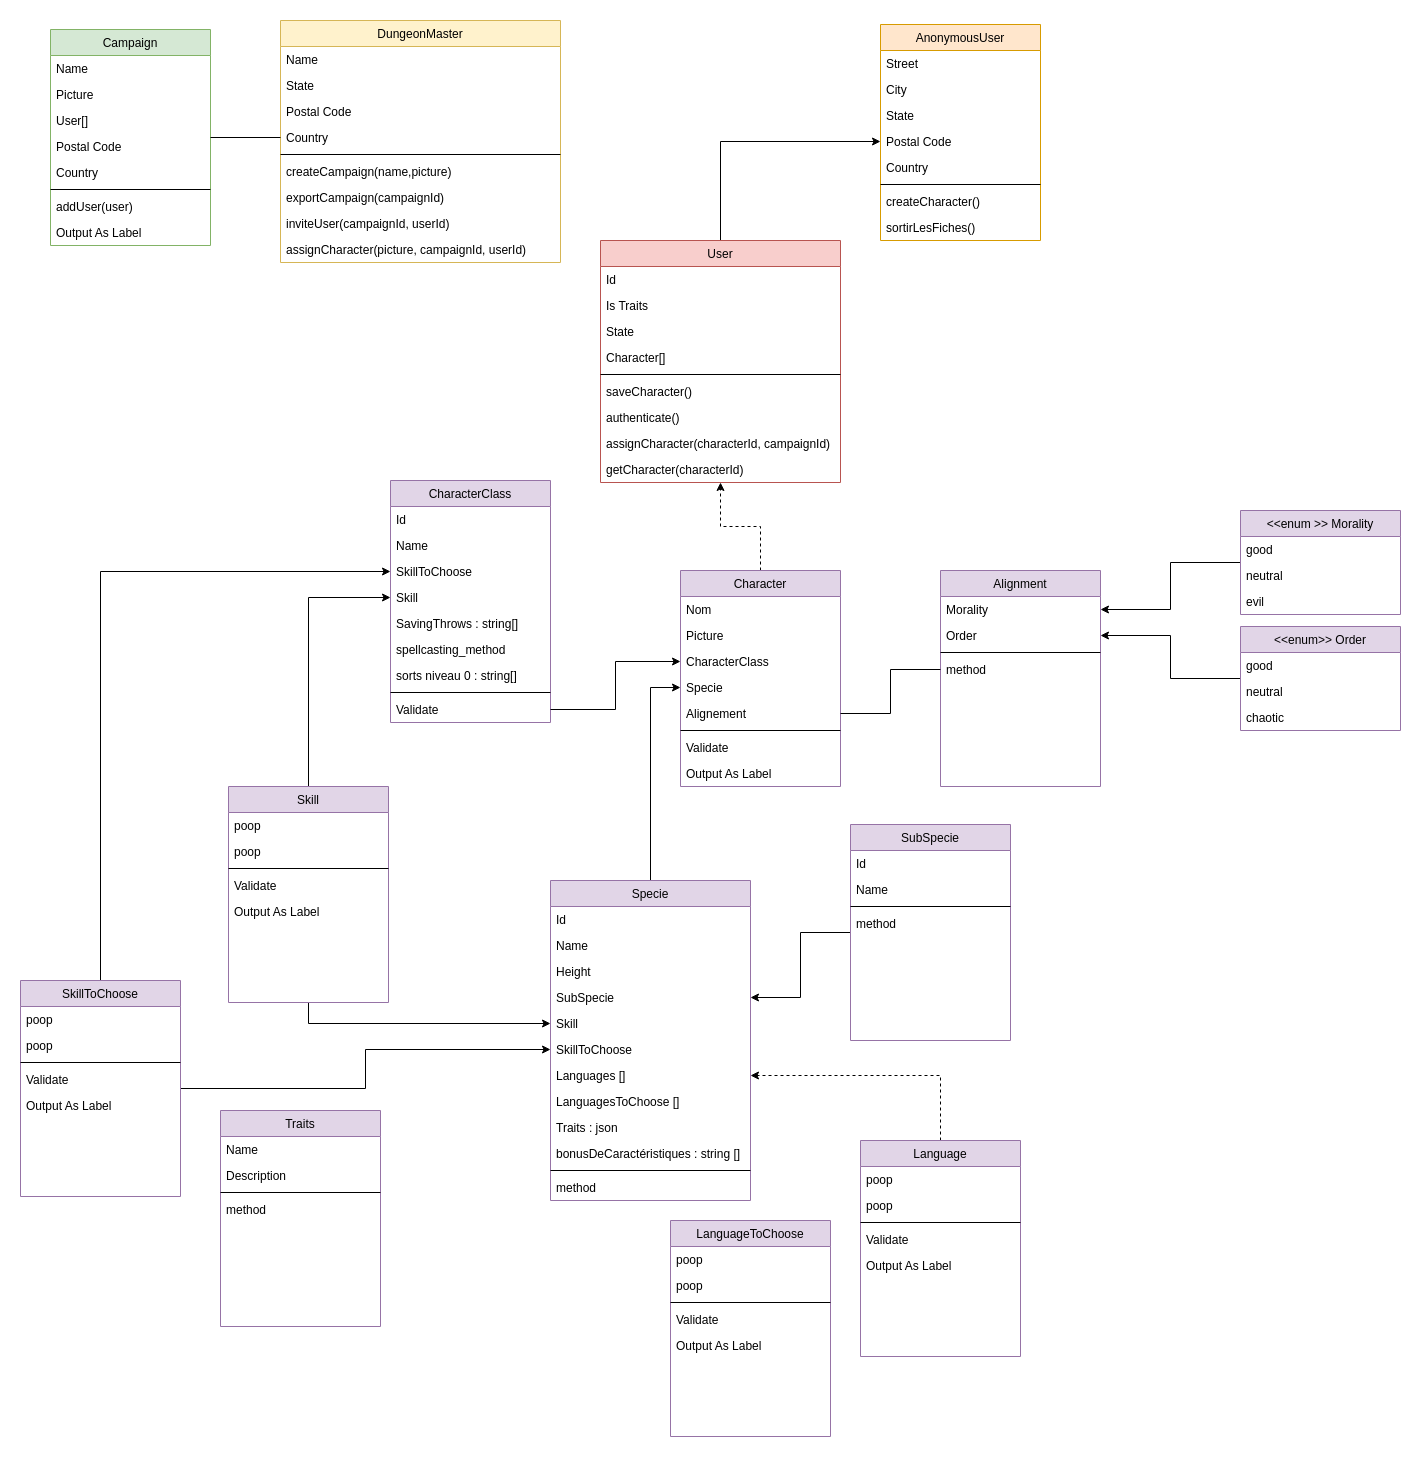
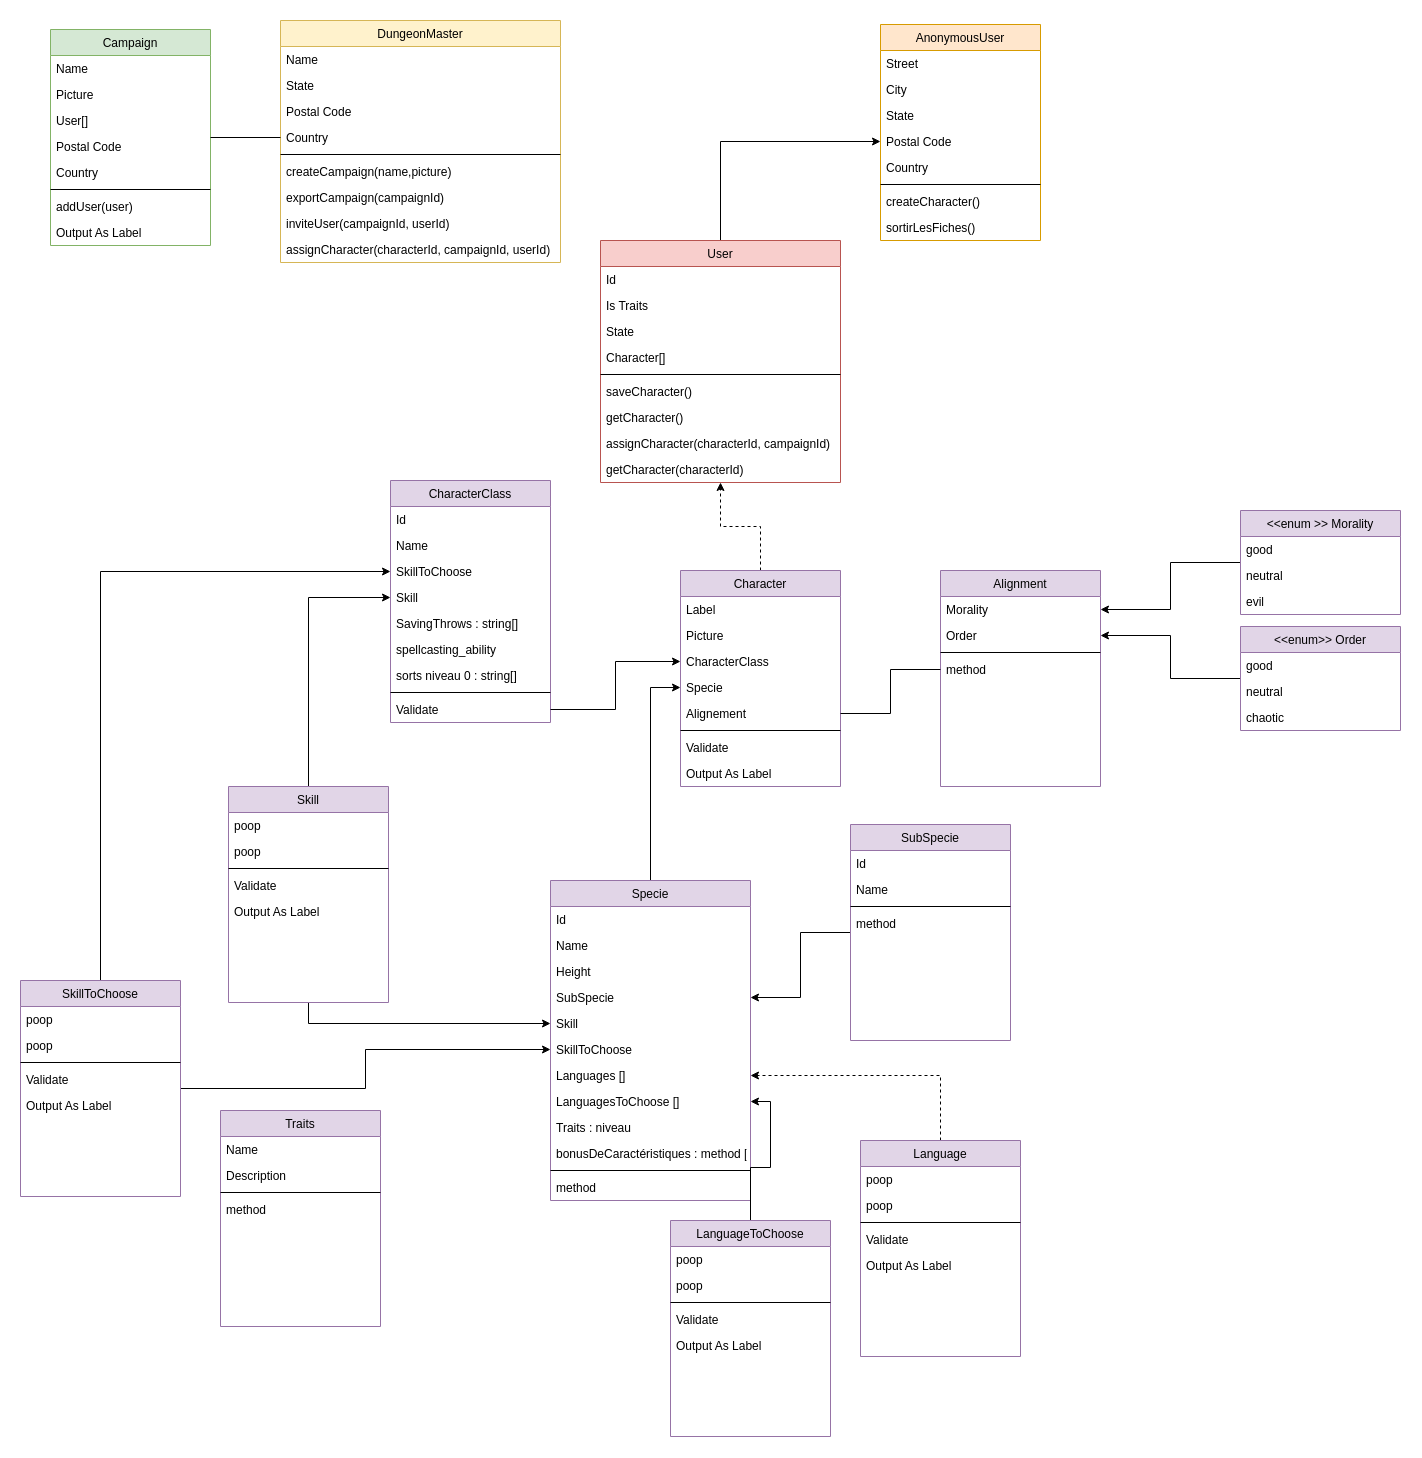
(423, 250) -> (438, 250)
(651, 418) -> (653, 418)
(696, 610) -> (701, 610)
(455, 650) -> (454, 650)
(593, 1128) -> (599, 1128)
none -> (771, 1138)
(663, 1154) -> (664, 1154)
